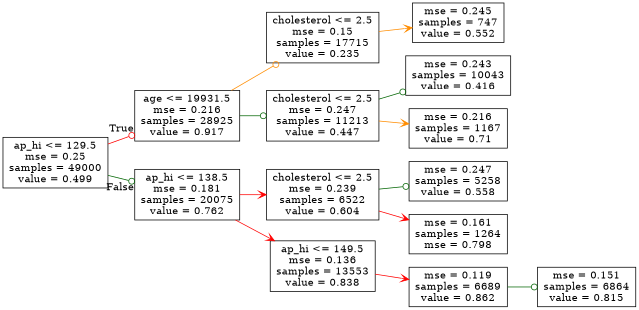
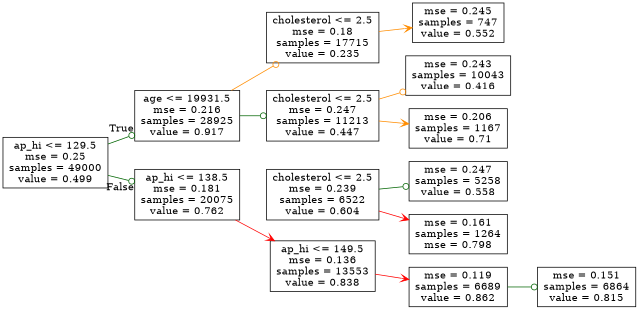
(323, 38) -> (323, 38)
(389, 96) -> (389, 96)
(458, 128) -> (458, 128)
(118, 140) -> (118, 140)
(249, 195) -> none
